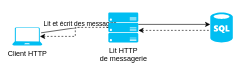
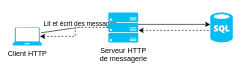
(124, 55) -> (124, 55)
